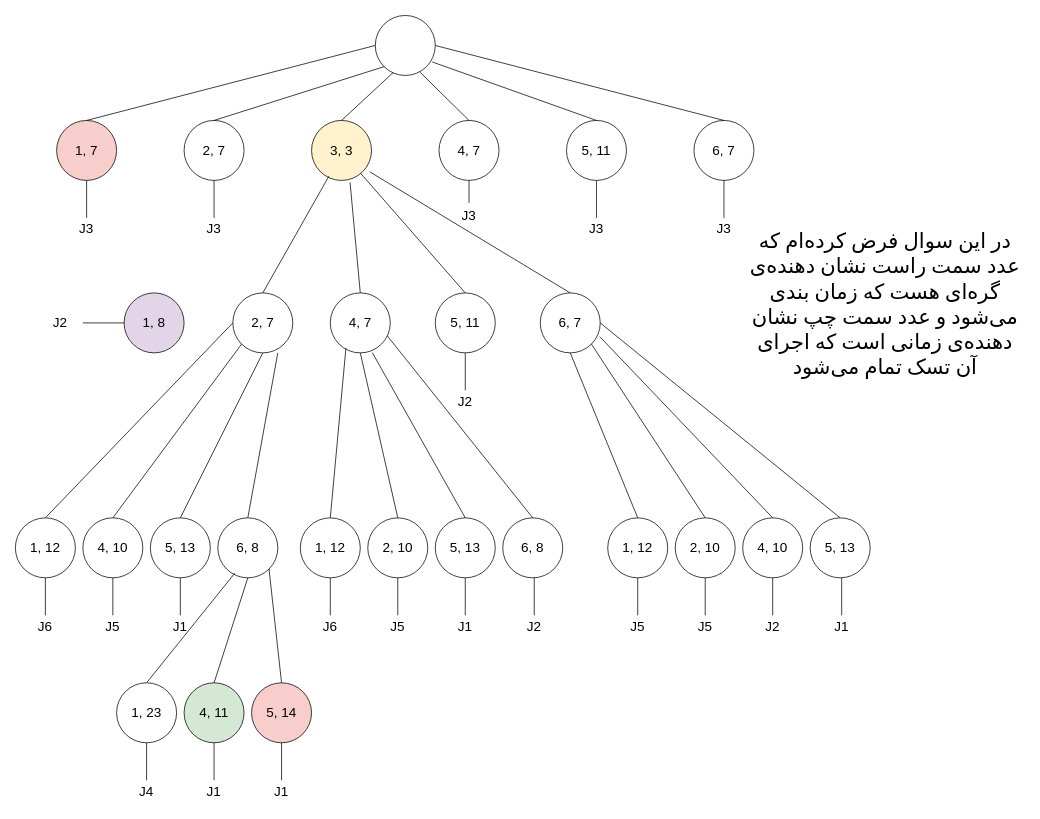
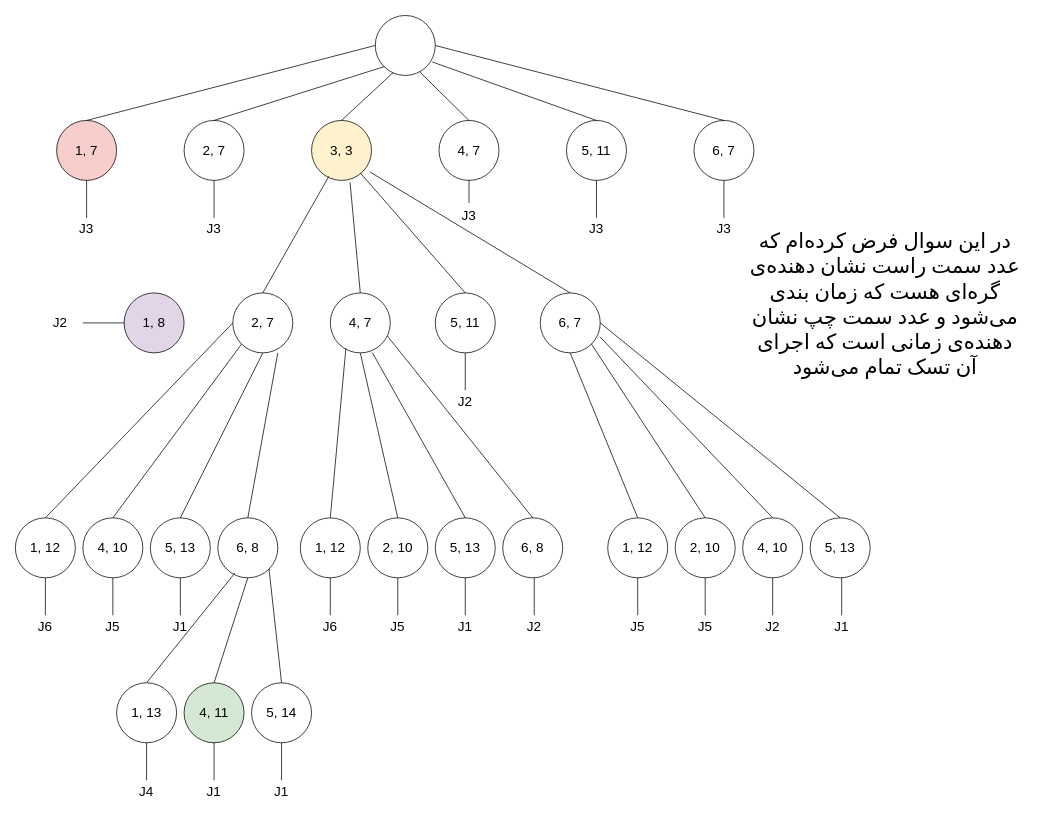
(147, 713) -> (147, 713)
(282, 713) -> (282, 713)
